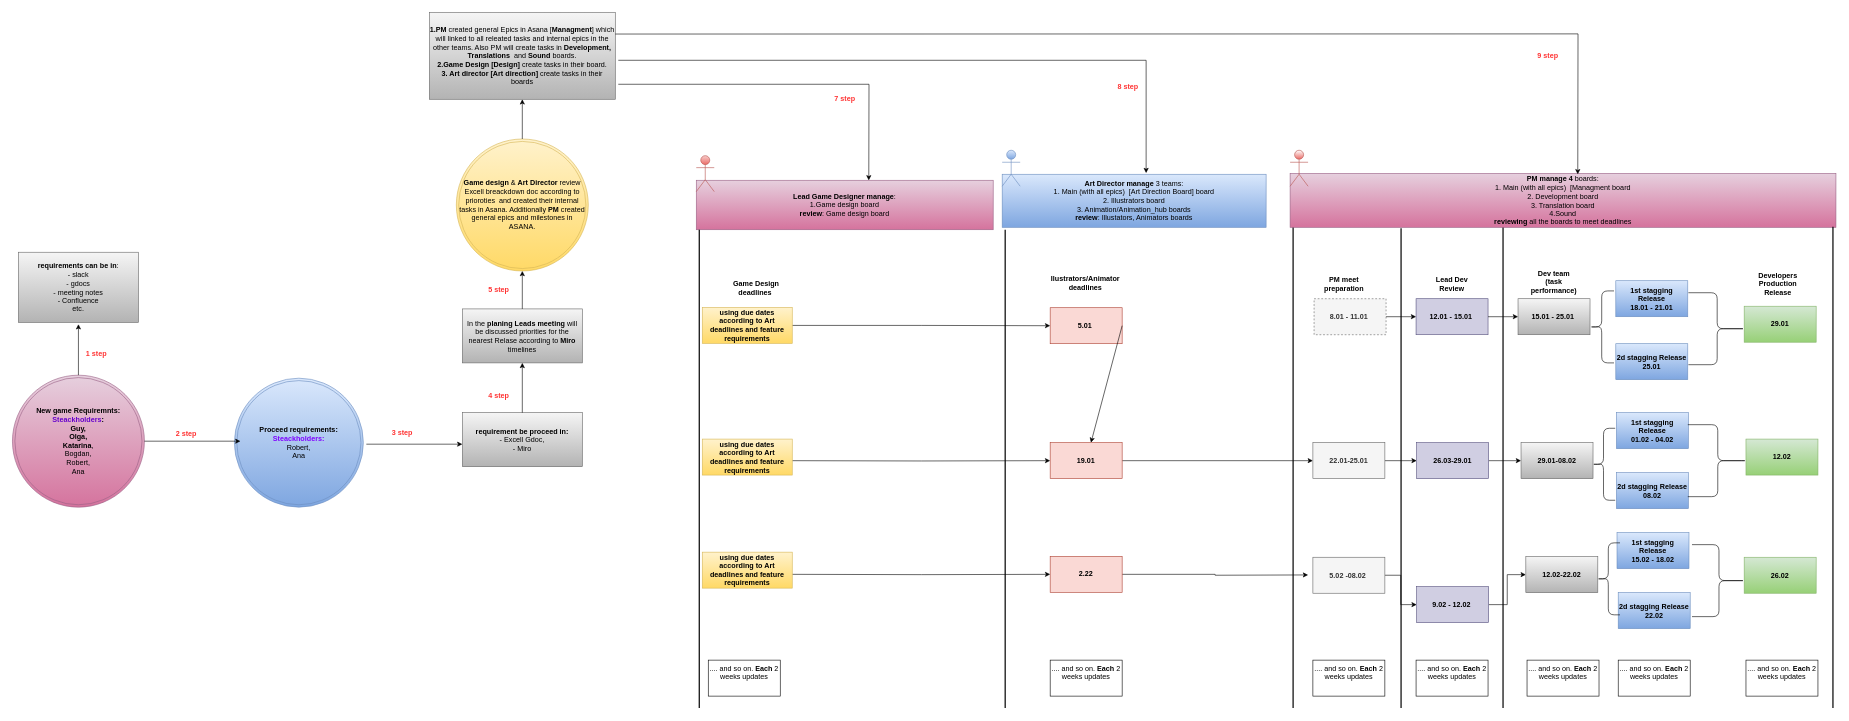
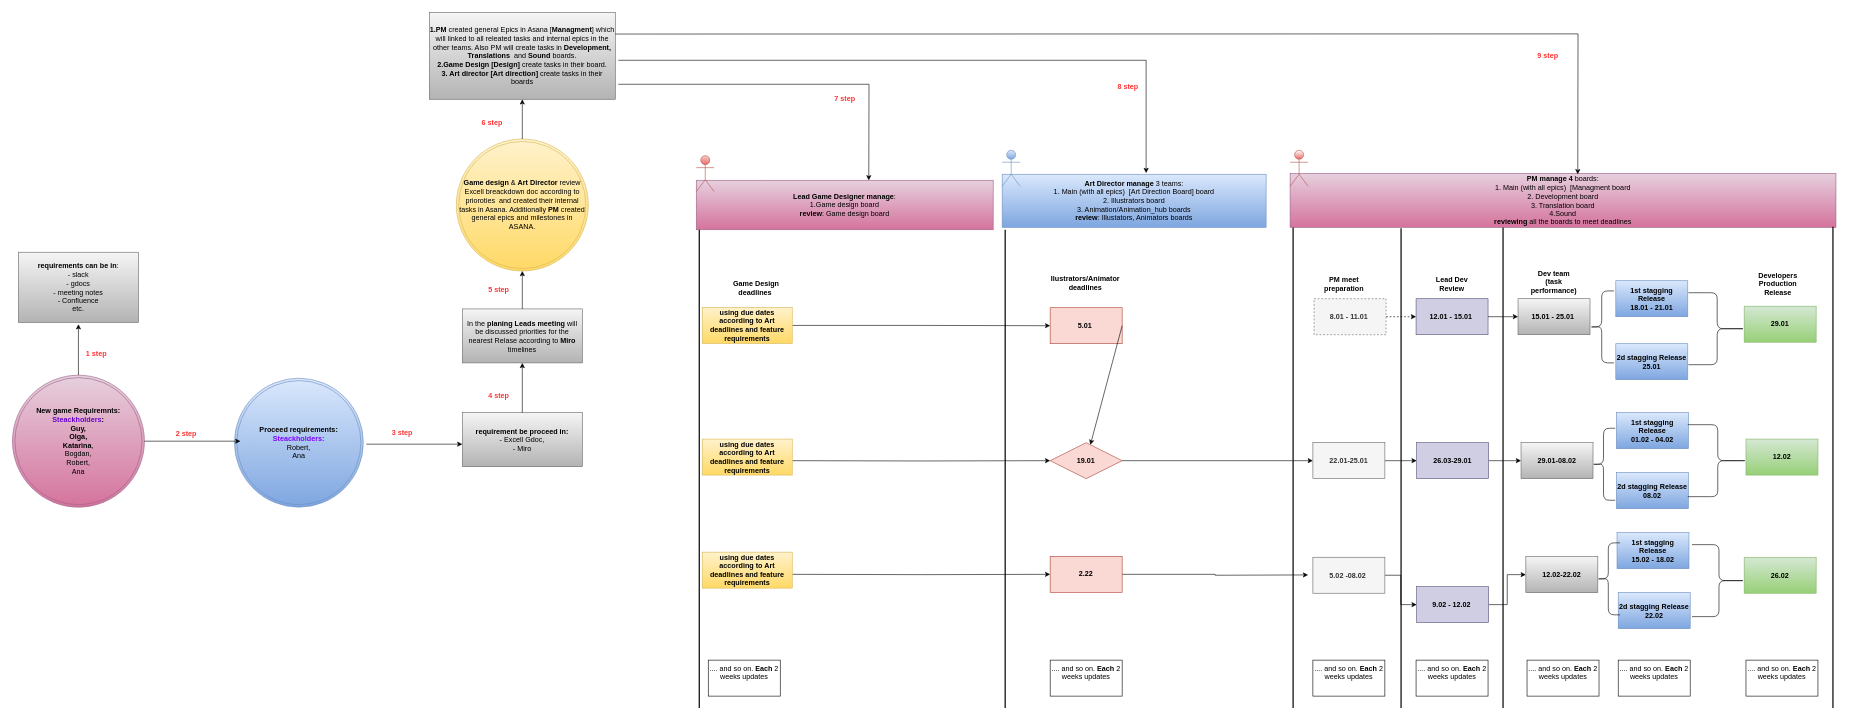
none -> (492, 123)
(1399, 317) -> (1399, 317)
(1086, 461) -> (1086, 461)
